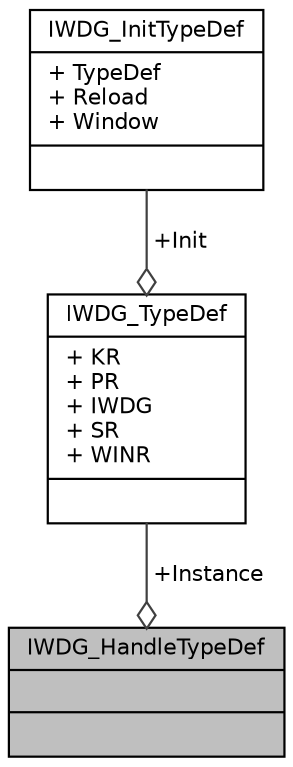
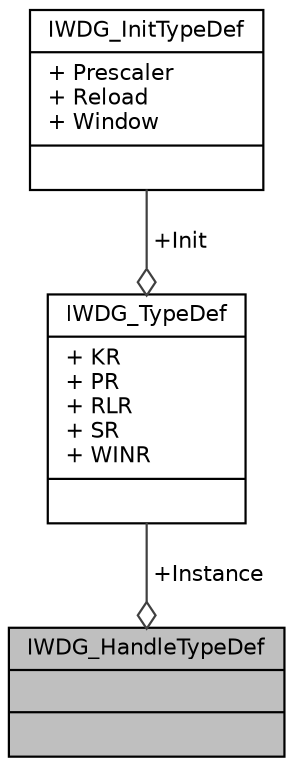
(106, 73) -> (111, 73)
(110, 407) -> (100, 407)
